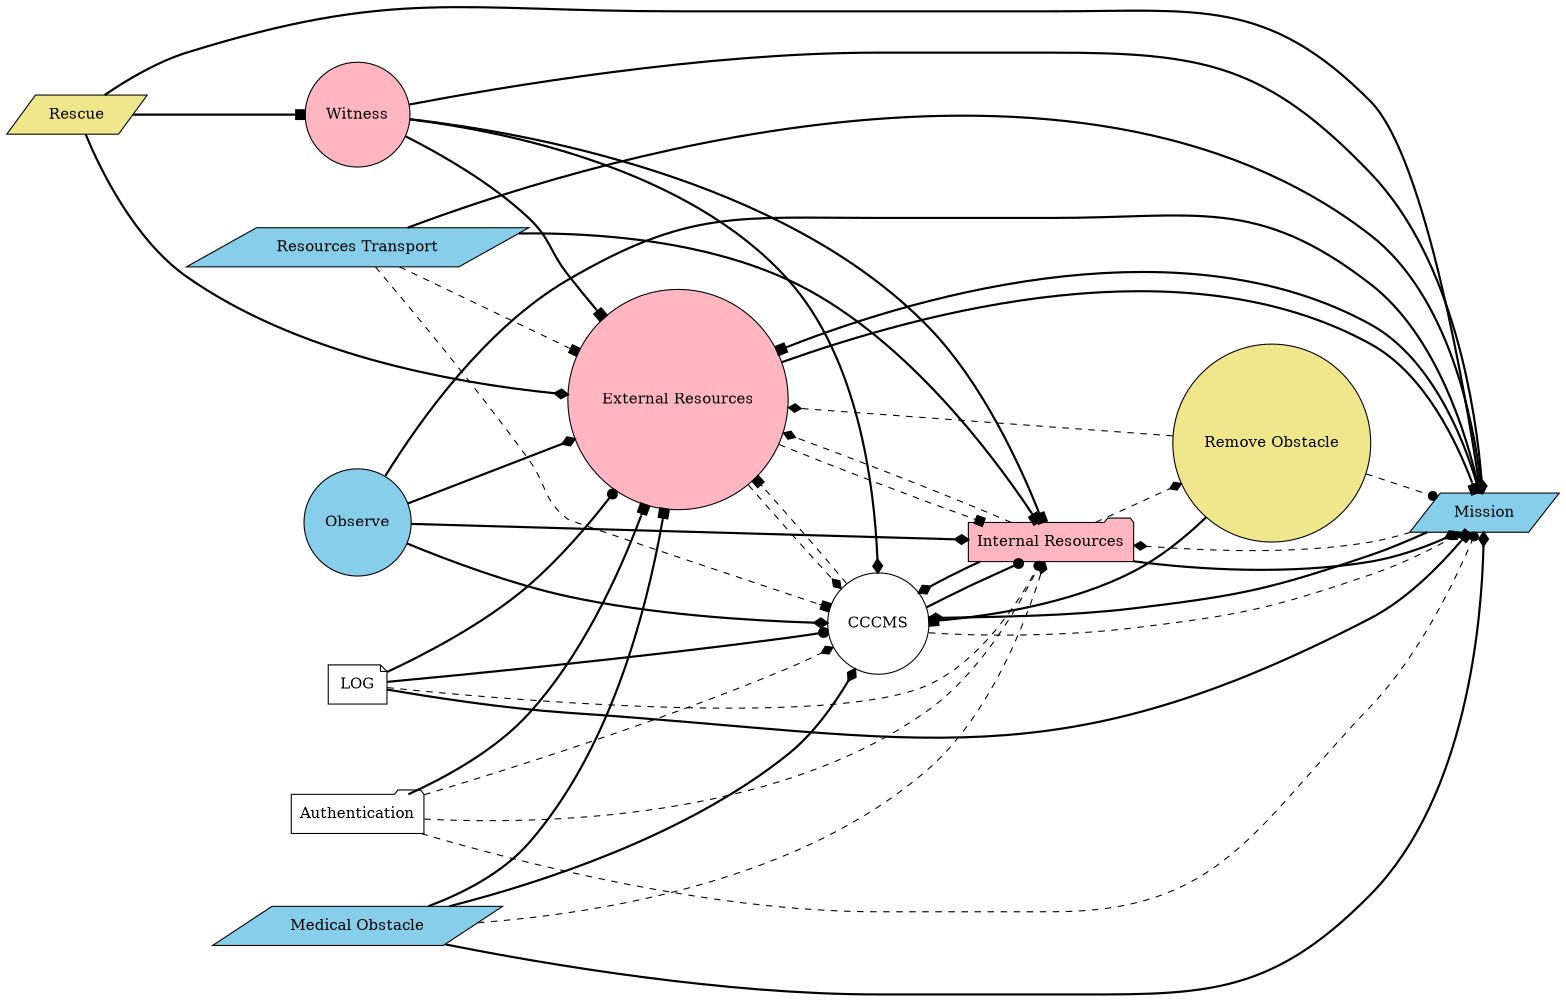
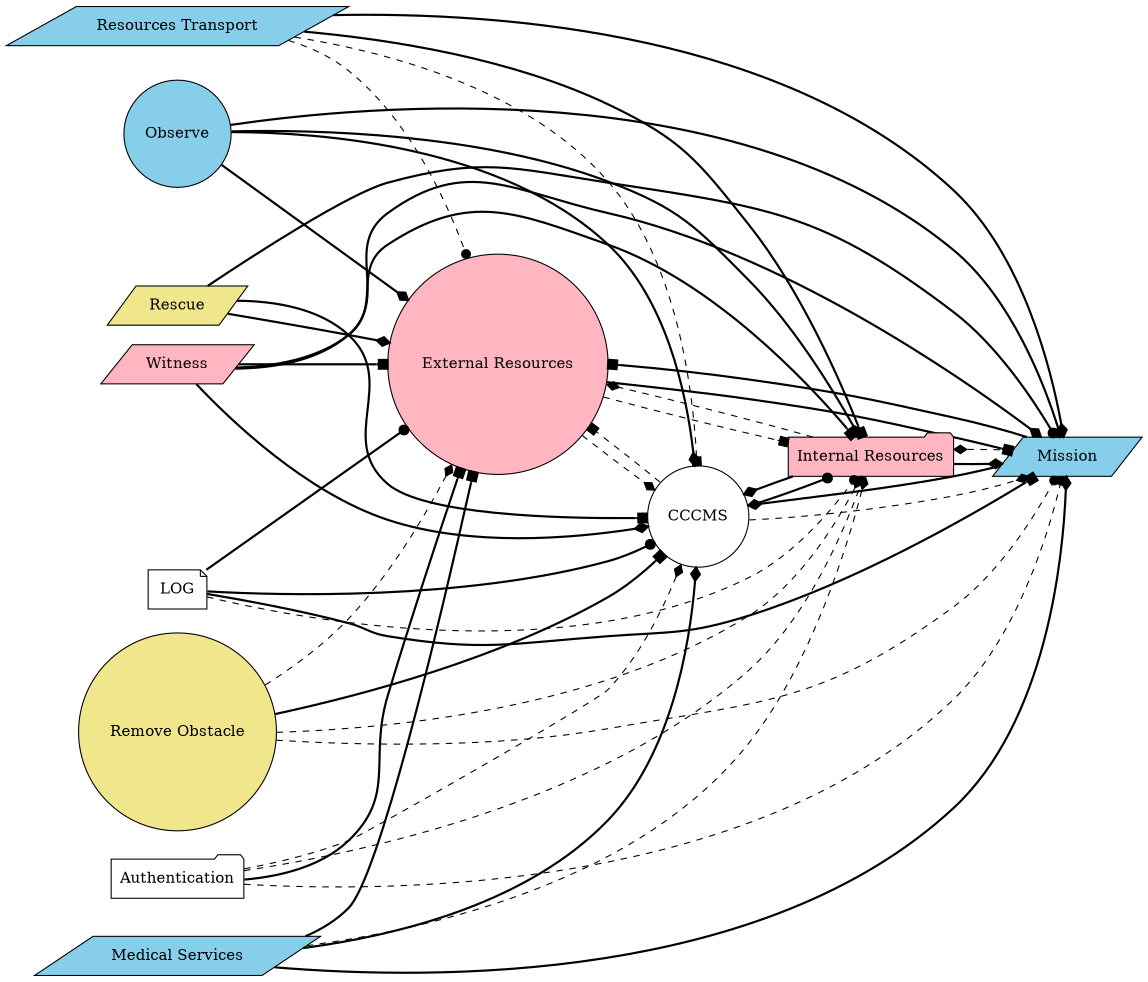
(214, 115) -> (379, 473)
(358, 115) -> (178, 364)
(484, 307) -> (399, 125)
(1132, 506) -> (601, 681)
(358, 926) -> (178, 956)
